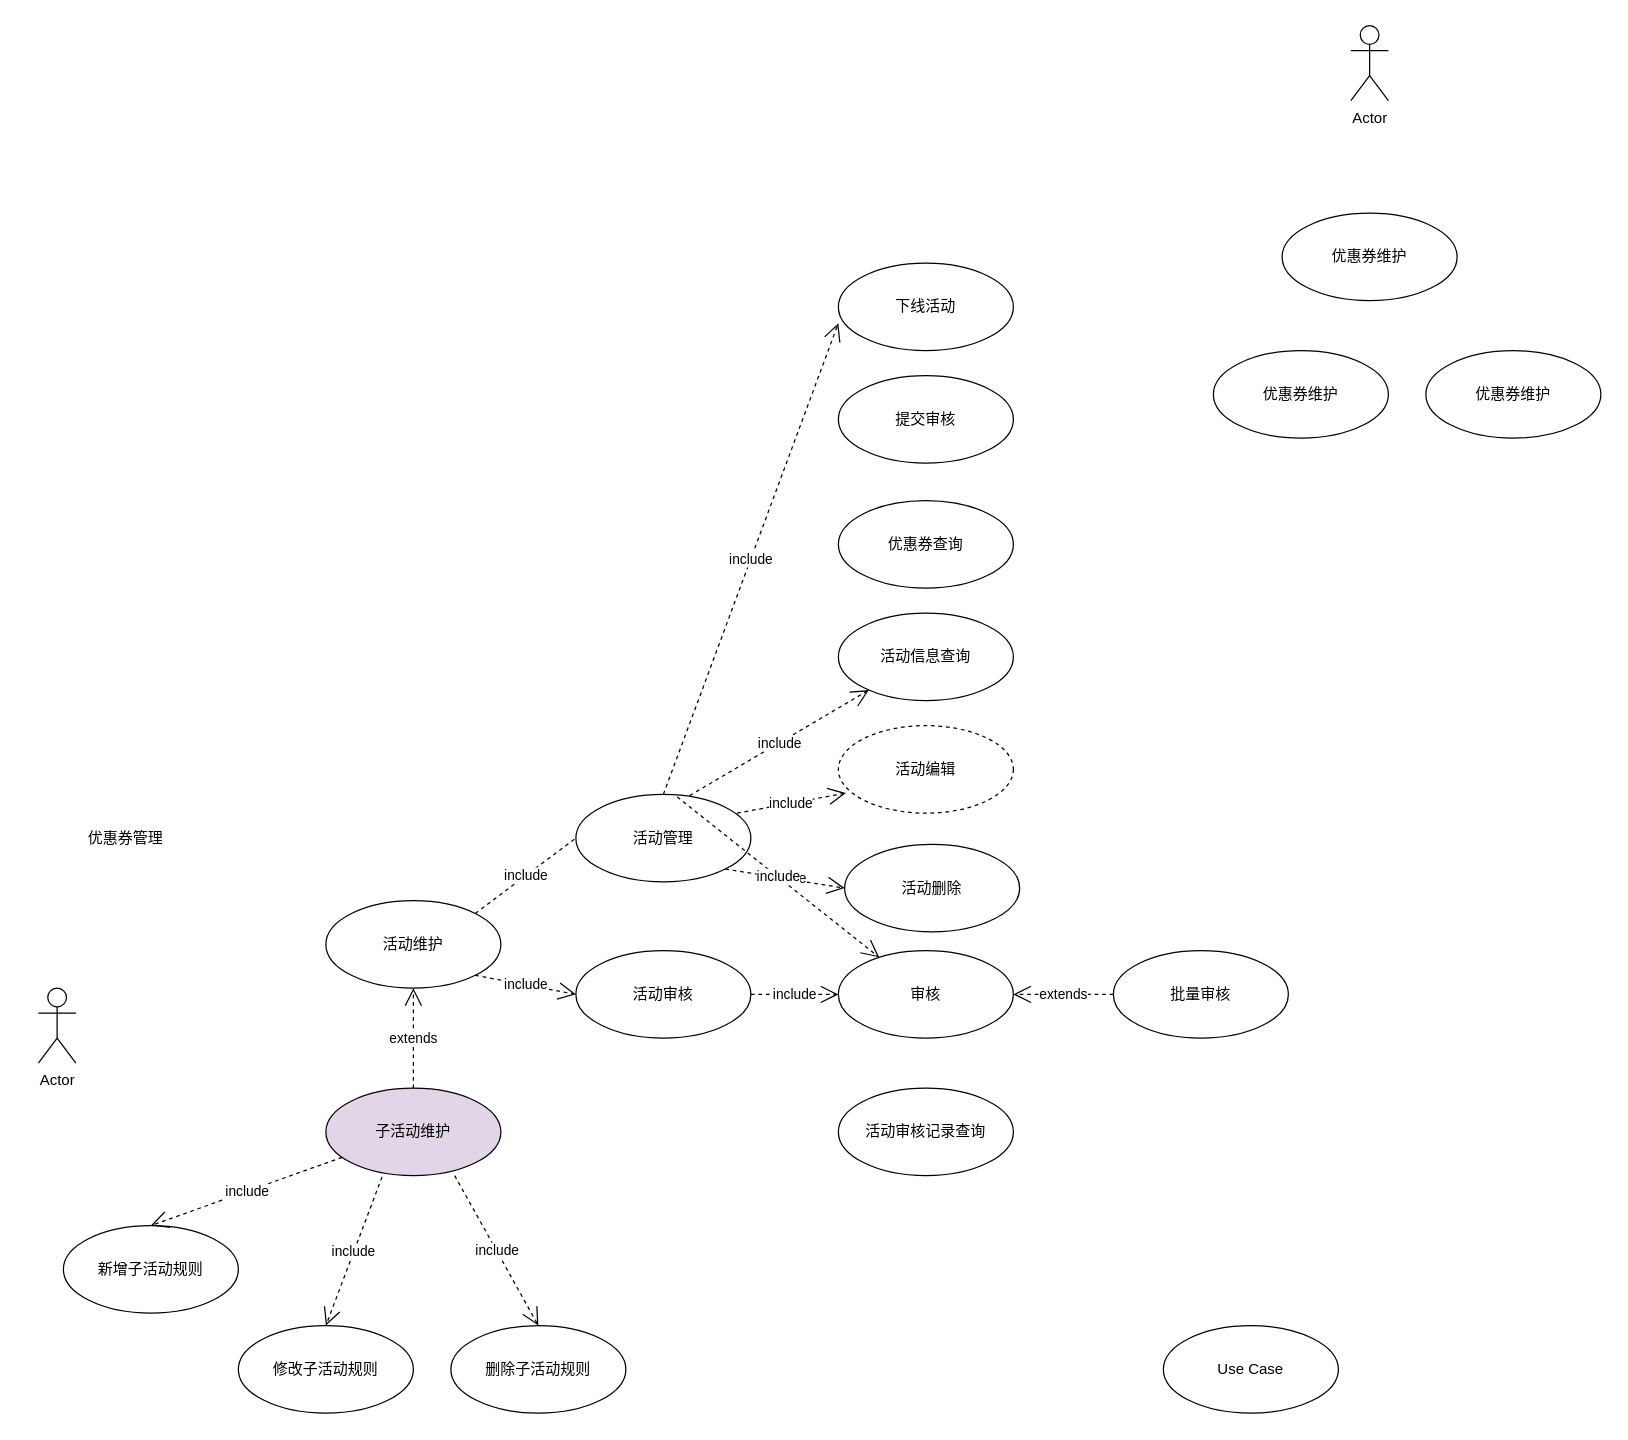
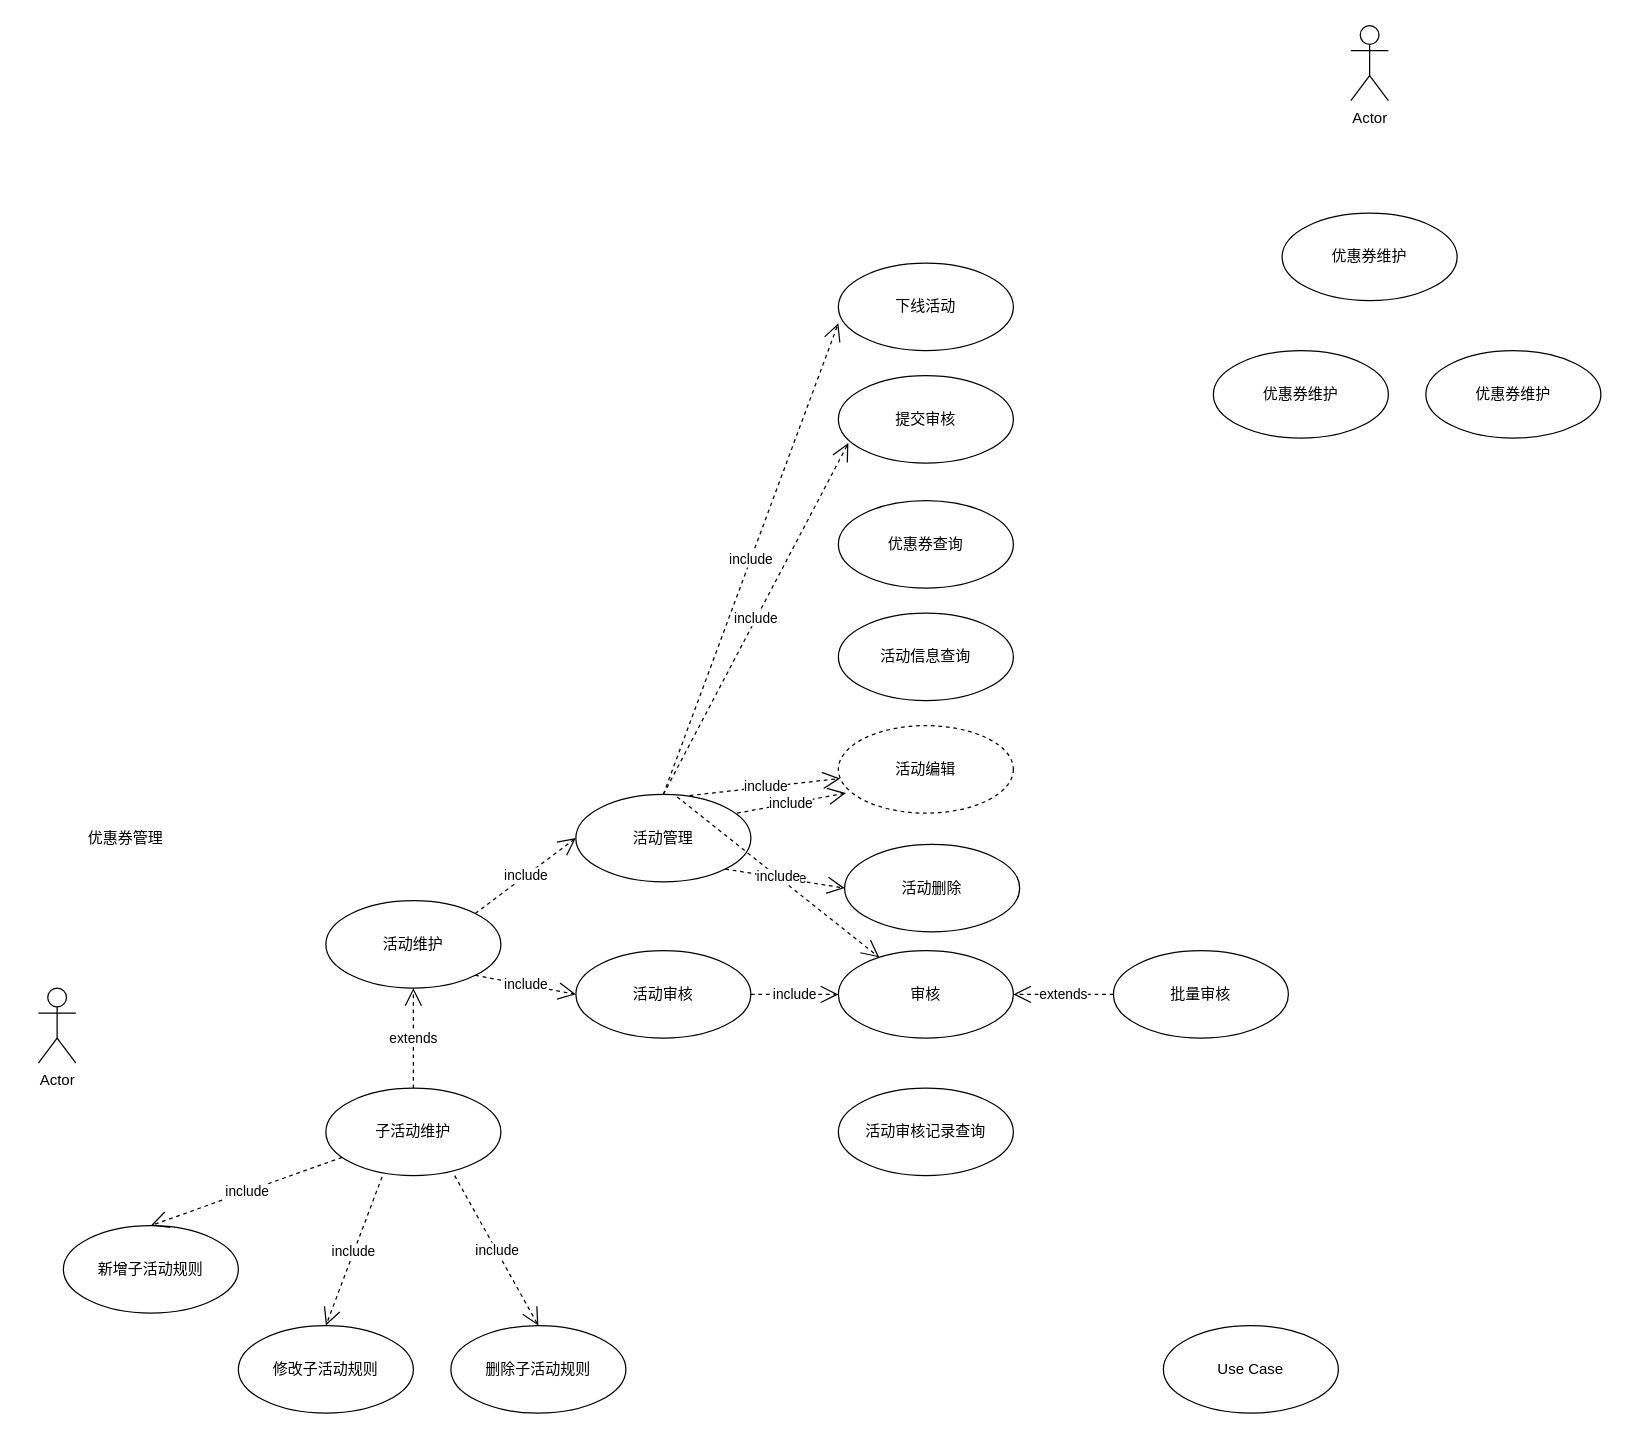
none -> (757, 616)
(777, 744) -> (763, 787)
(572, 841) -> (570, 842)
(413, 1132) -> (413, 1132)
